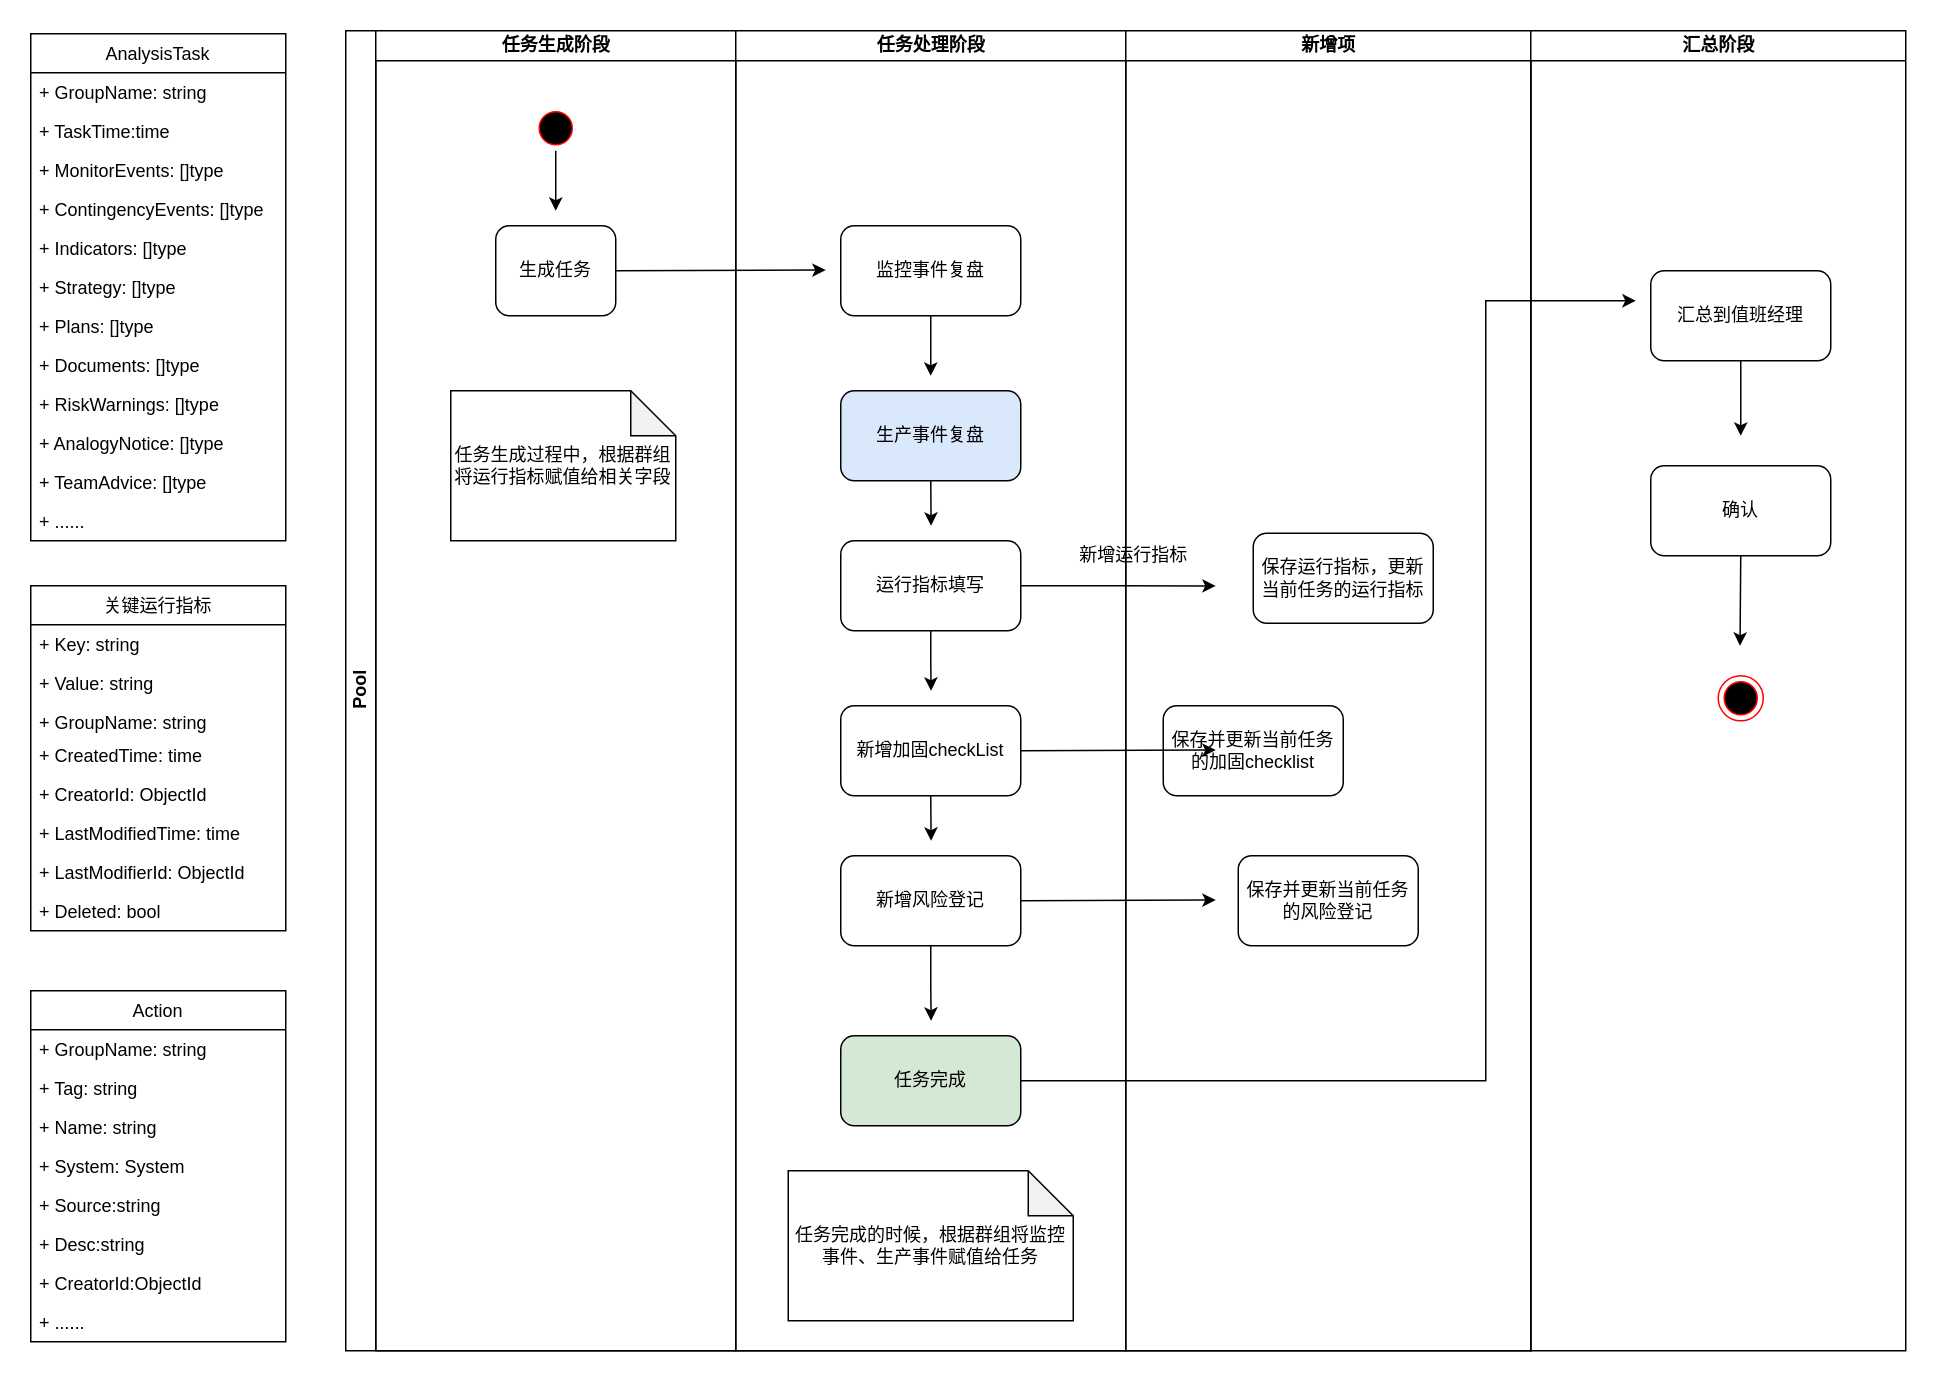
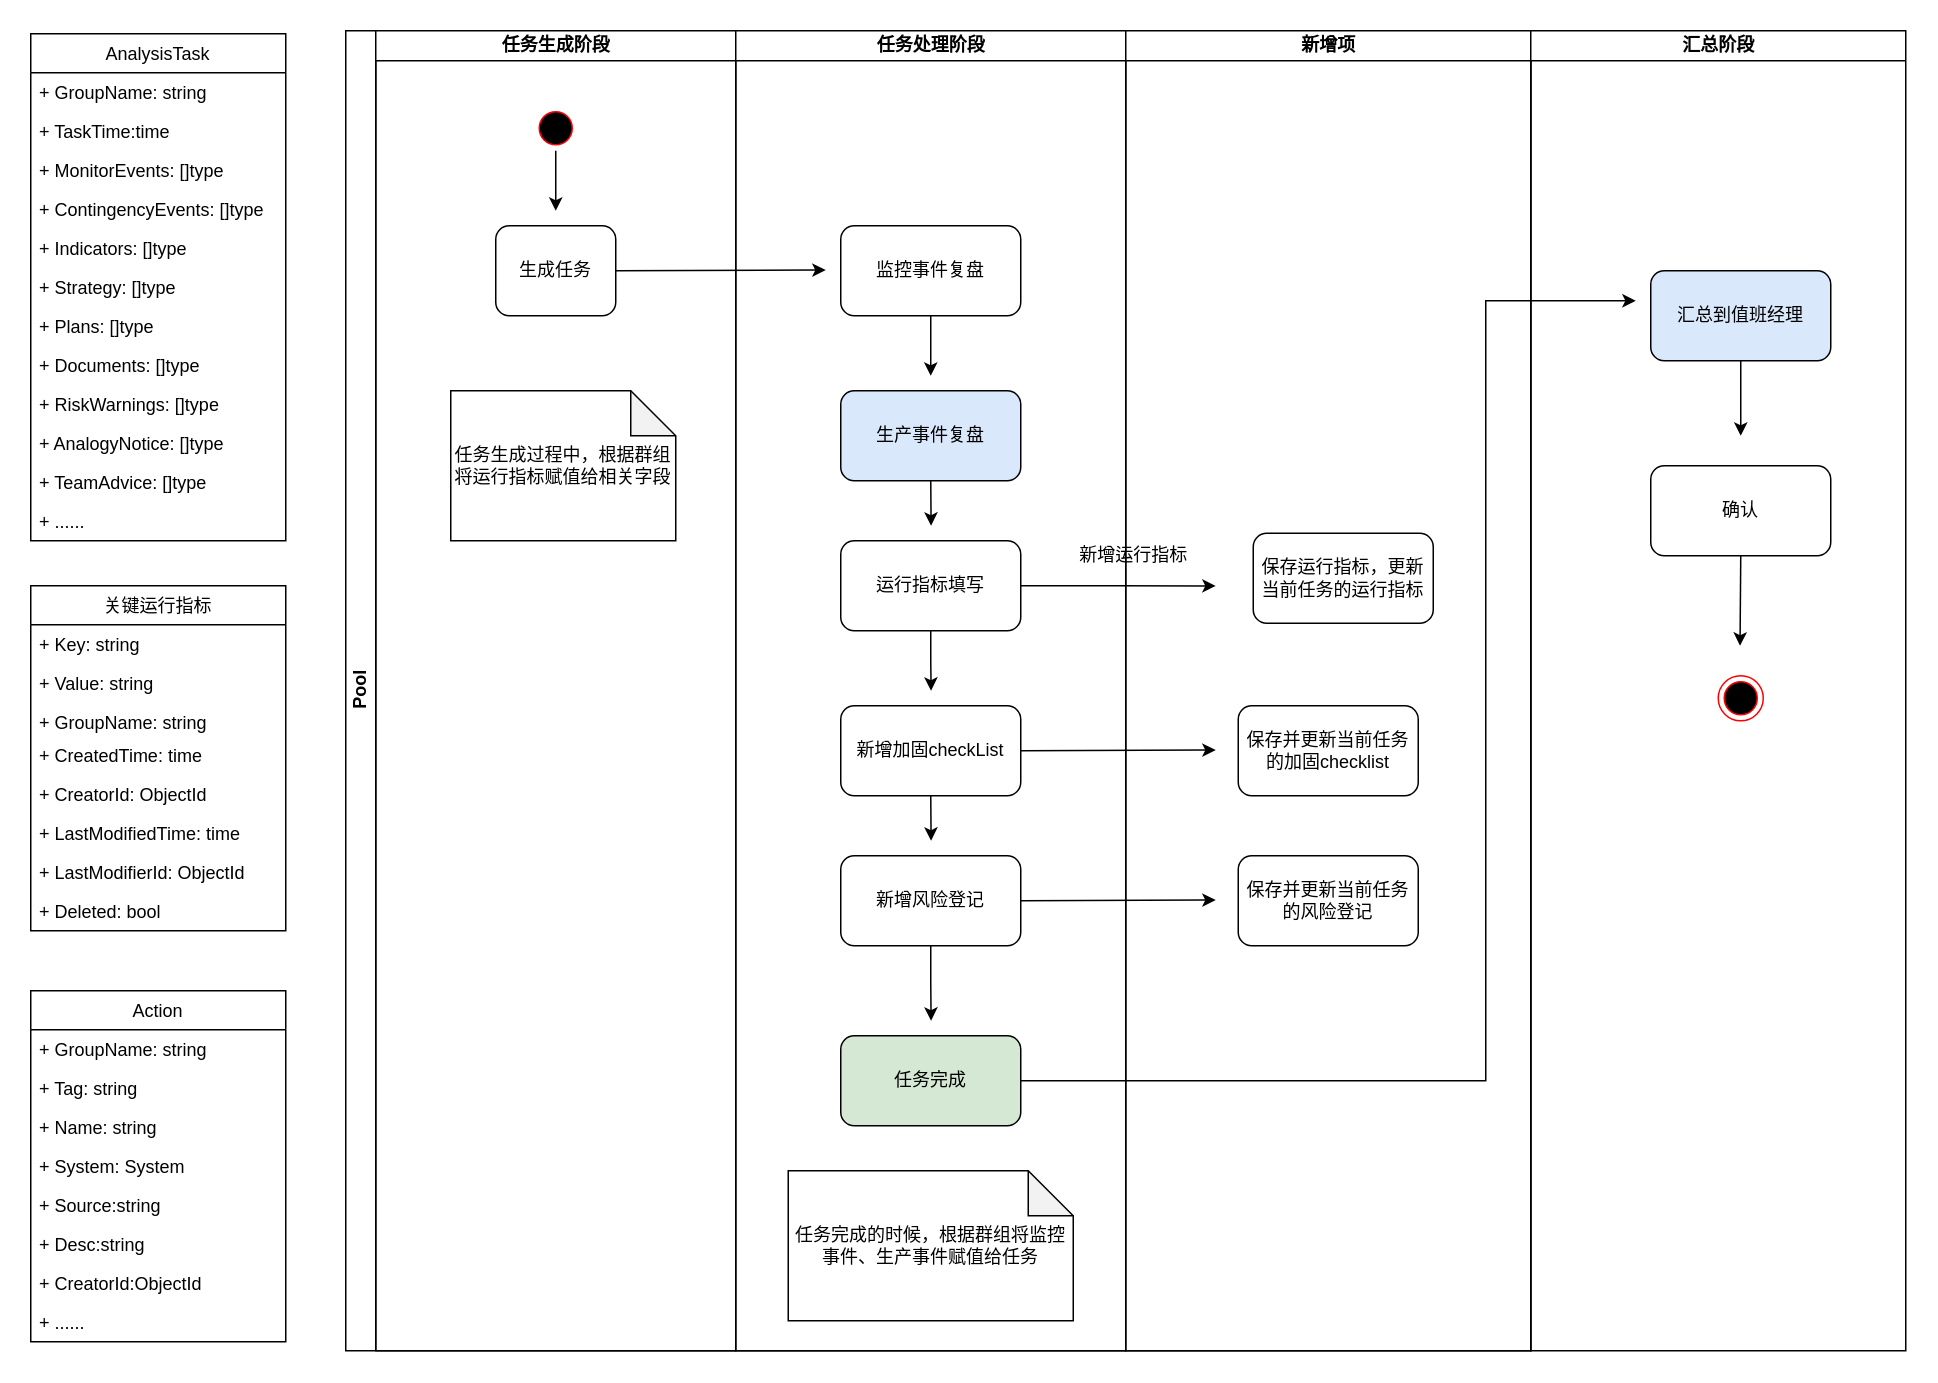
(1741, 316) -> (1741, 316)
(1253, 751) -> (1328, 751)
